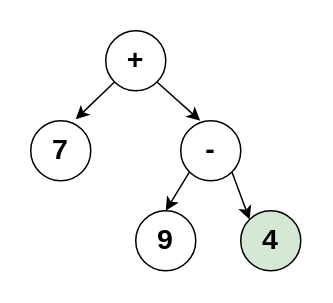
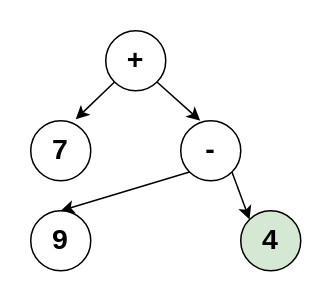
(166, 241) -> (61, 241)
